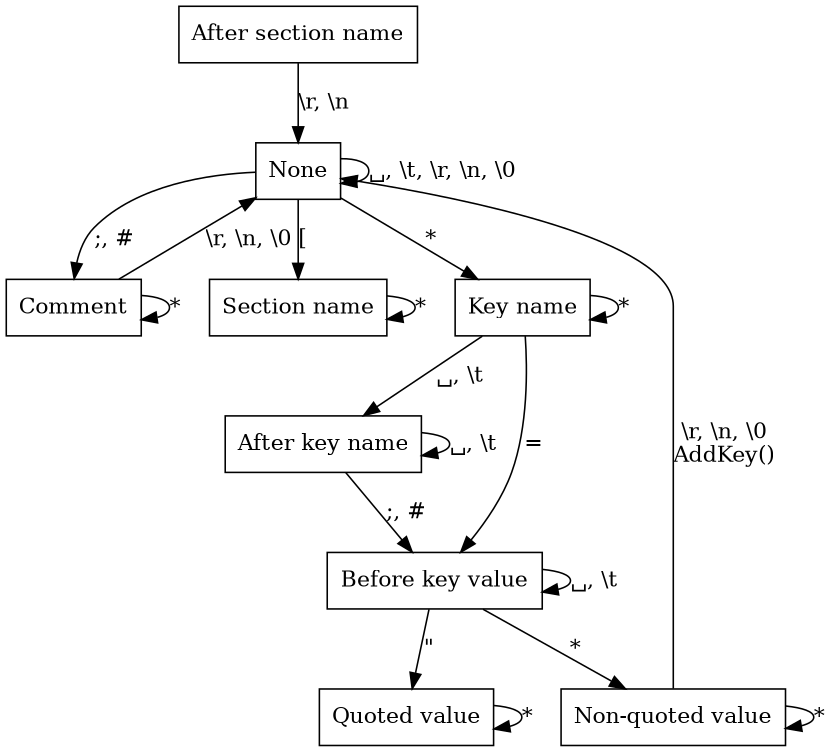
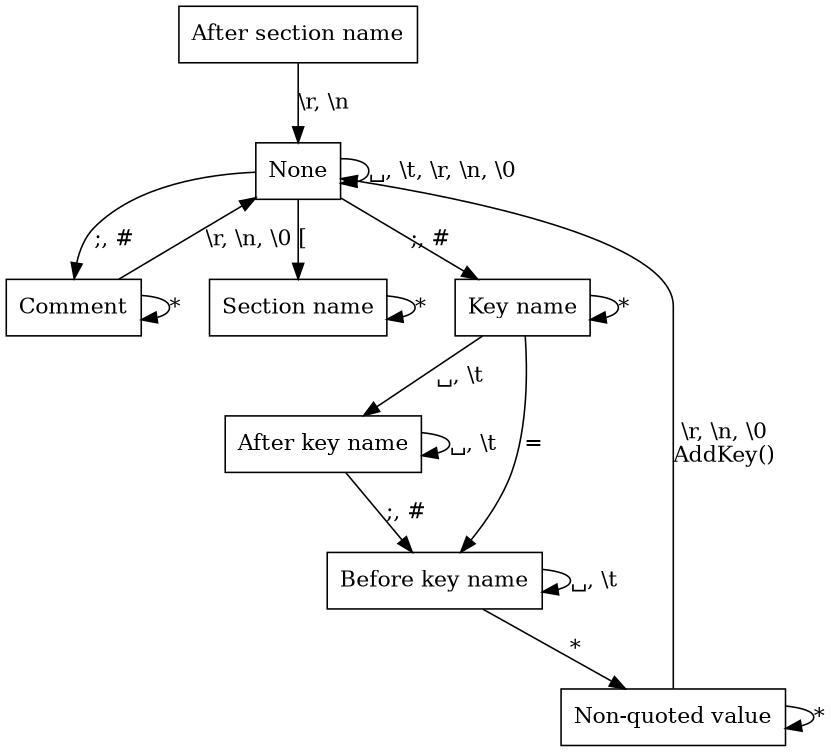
(431, 239) -> (431, 239)
(435, 581) -> (435, 581)
(406, 717) -> none
